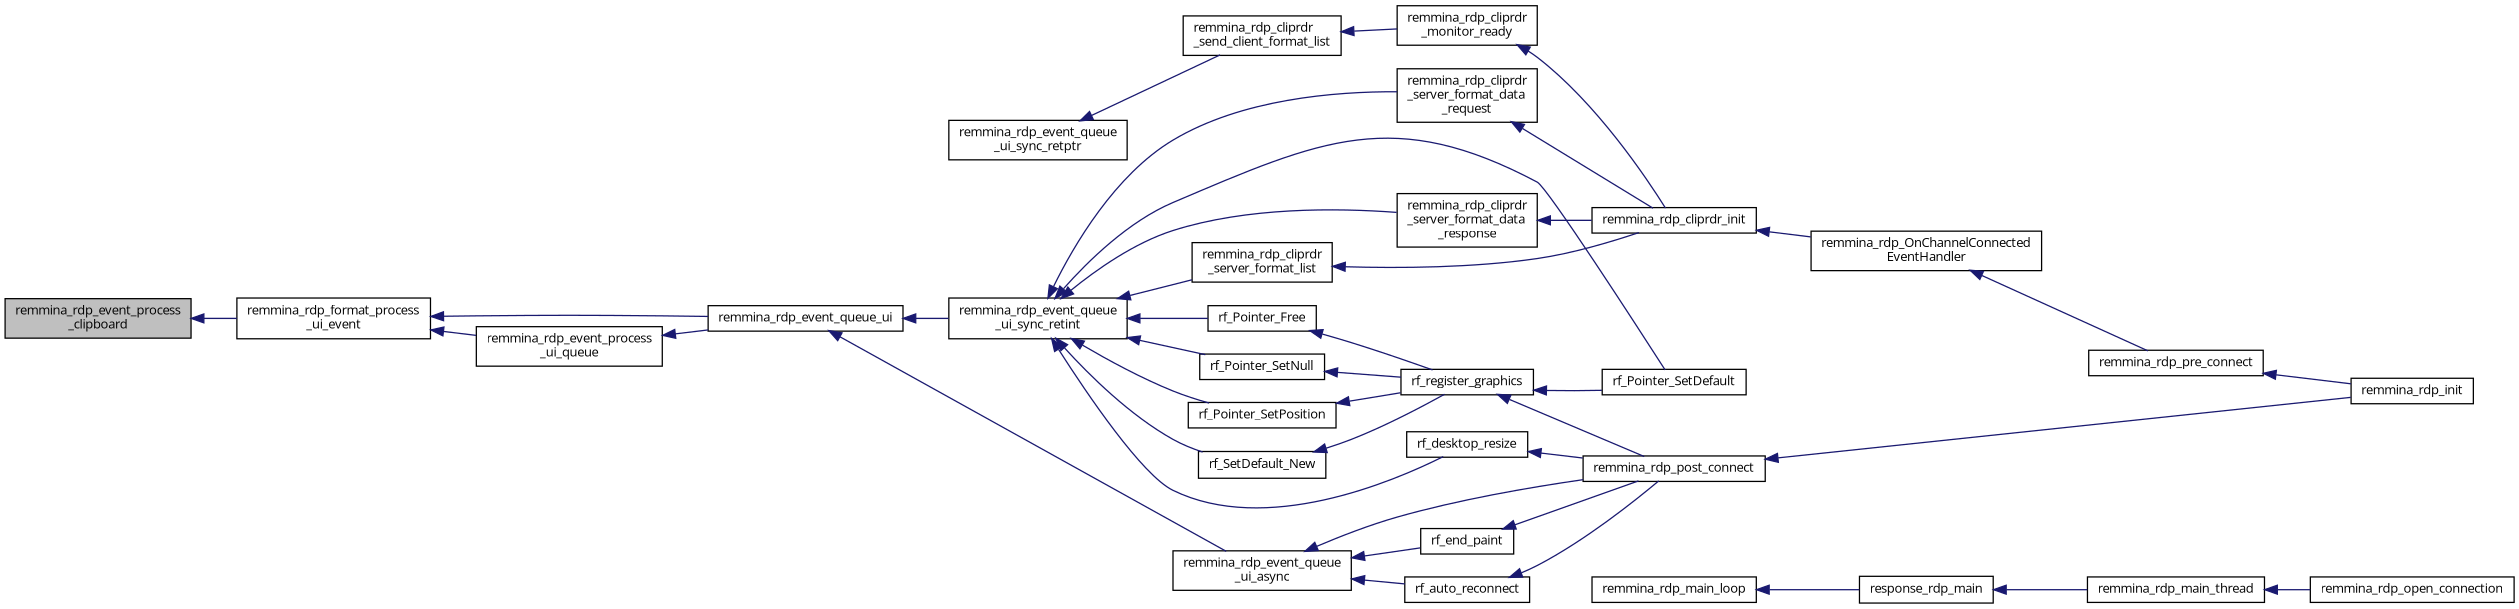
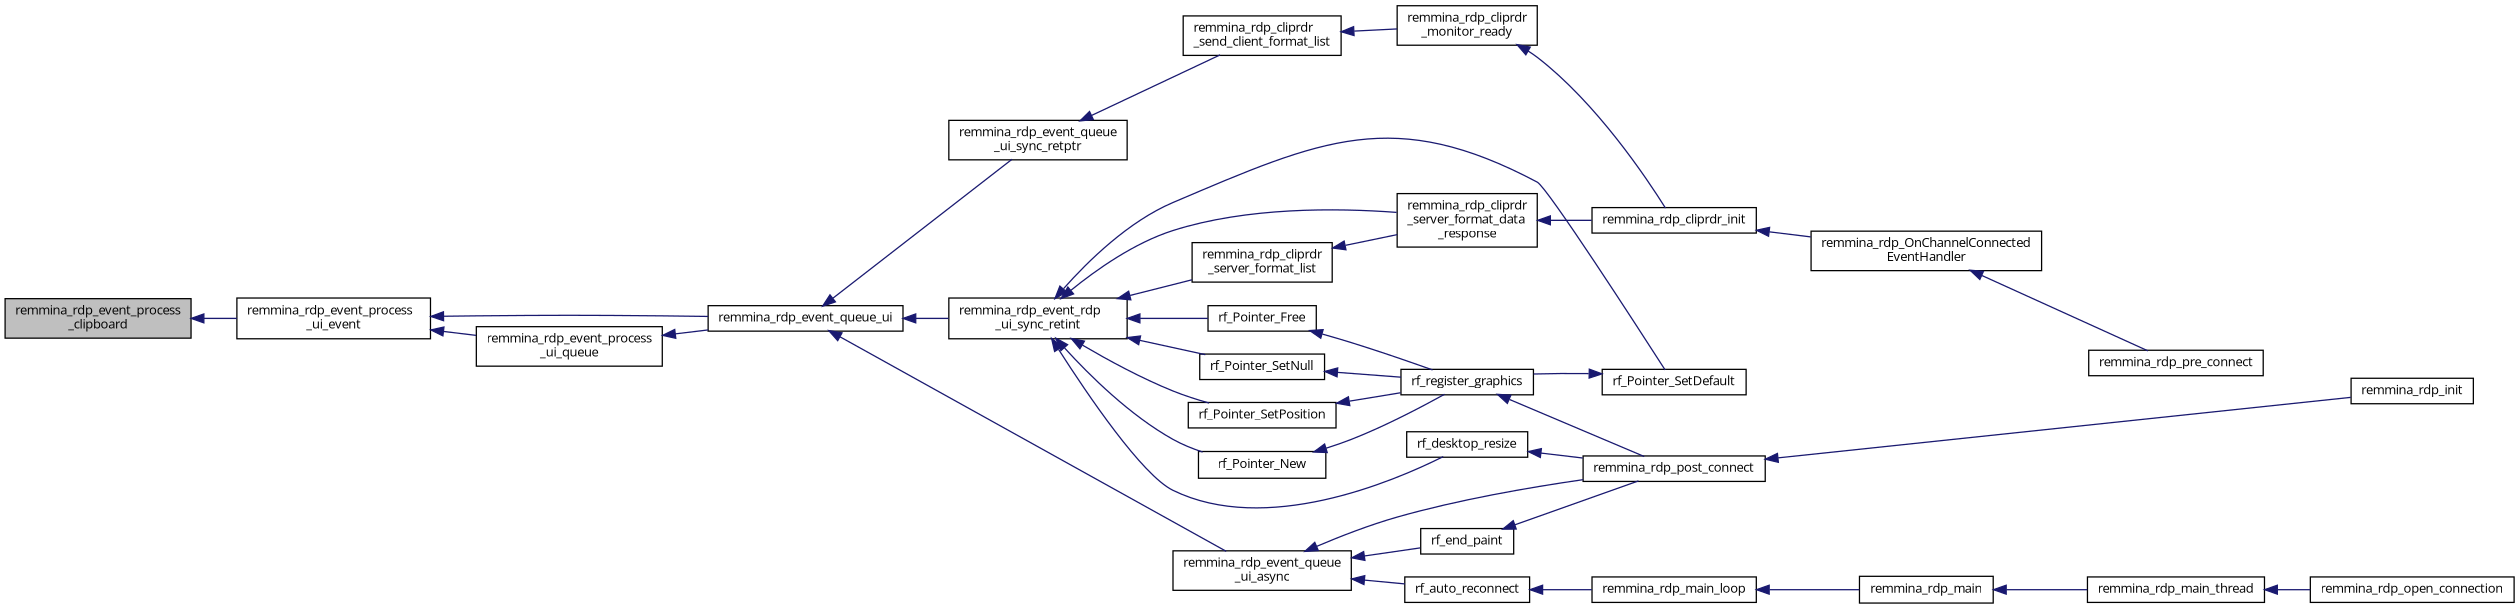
(1467, 96) -> none
none -> (923, 229)
(1494, 263) -> (1371, 240)
(334, 318) -> (334, 318)
(1038, 318) -> (1038, 318)
(2314, 379) -> none
(1574, 391) -> (1561, 374)
(1262, 465) -> (1262, 465)
(1593, 531) -> (1567, 590)
(1926, 590) -> (1926, 590)
